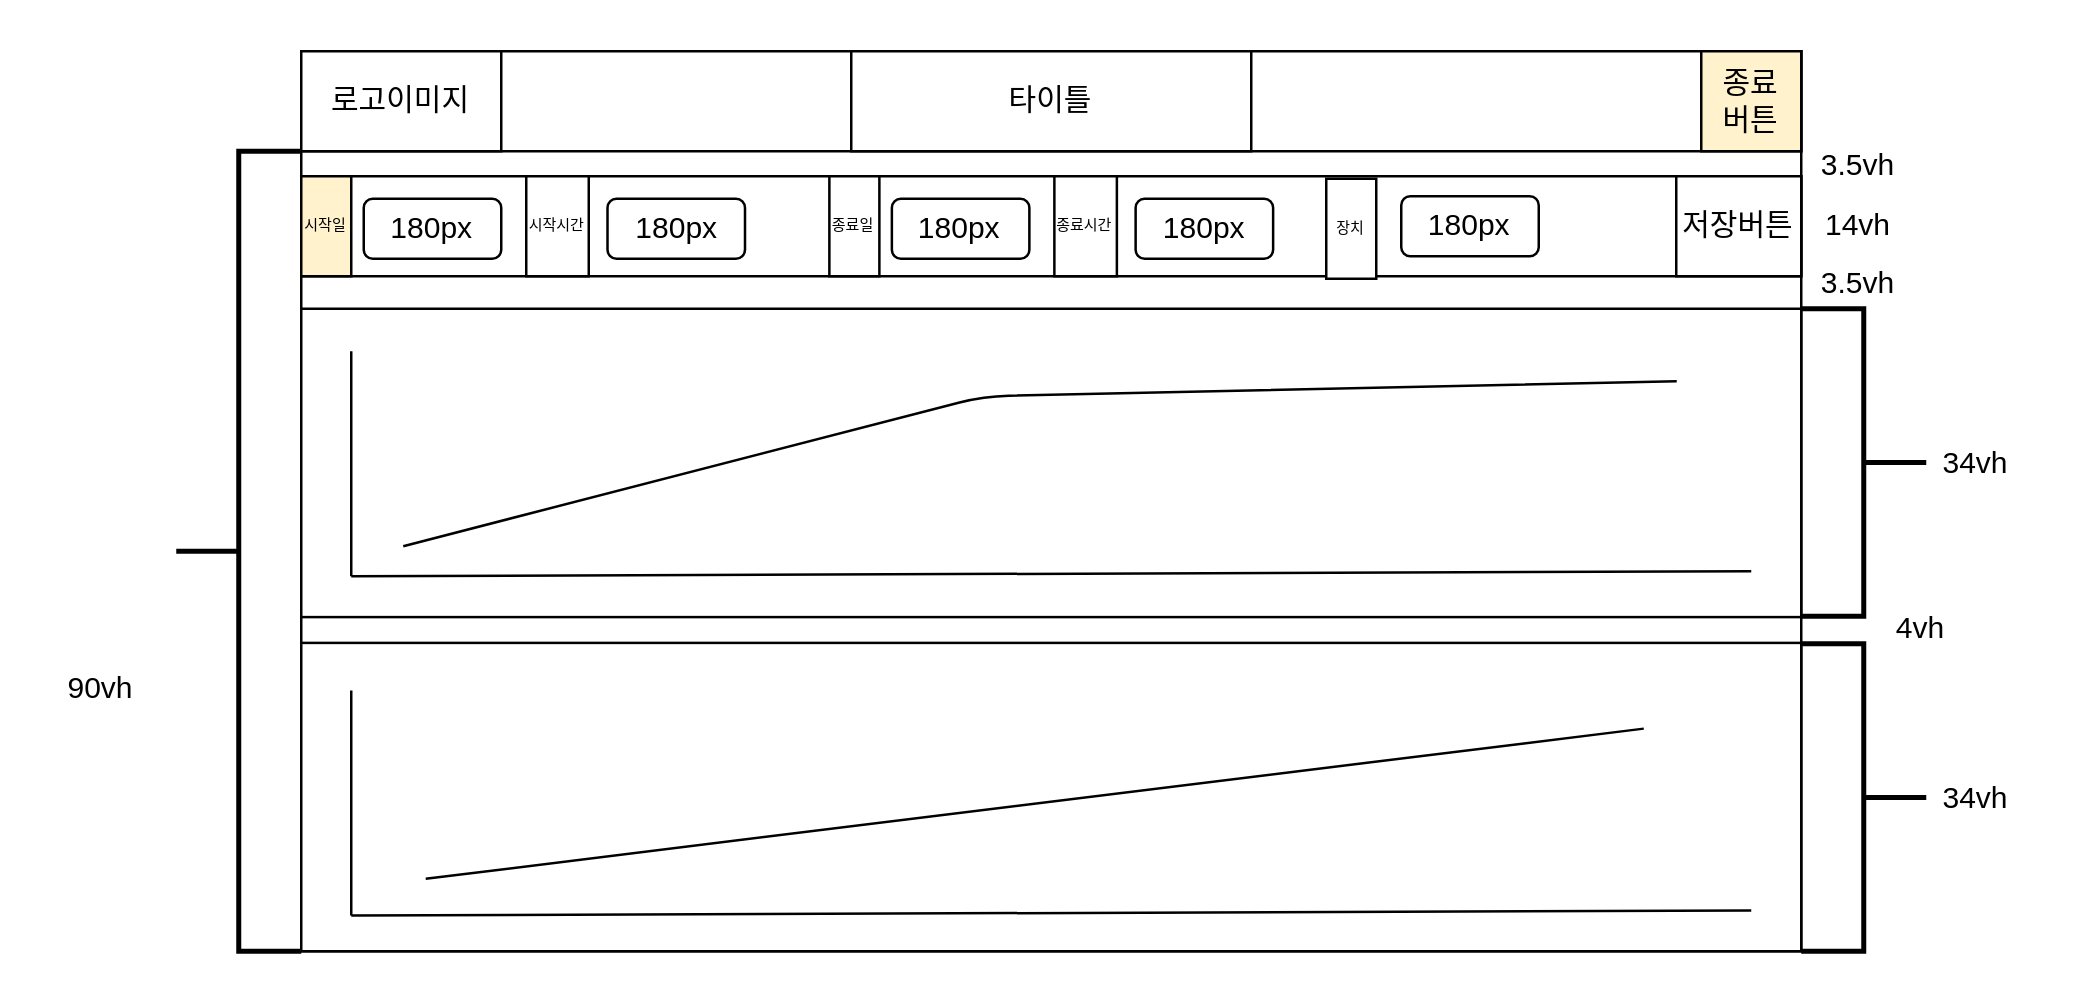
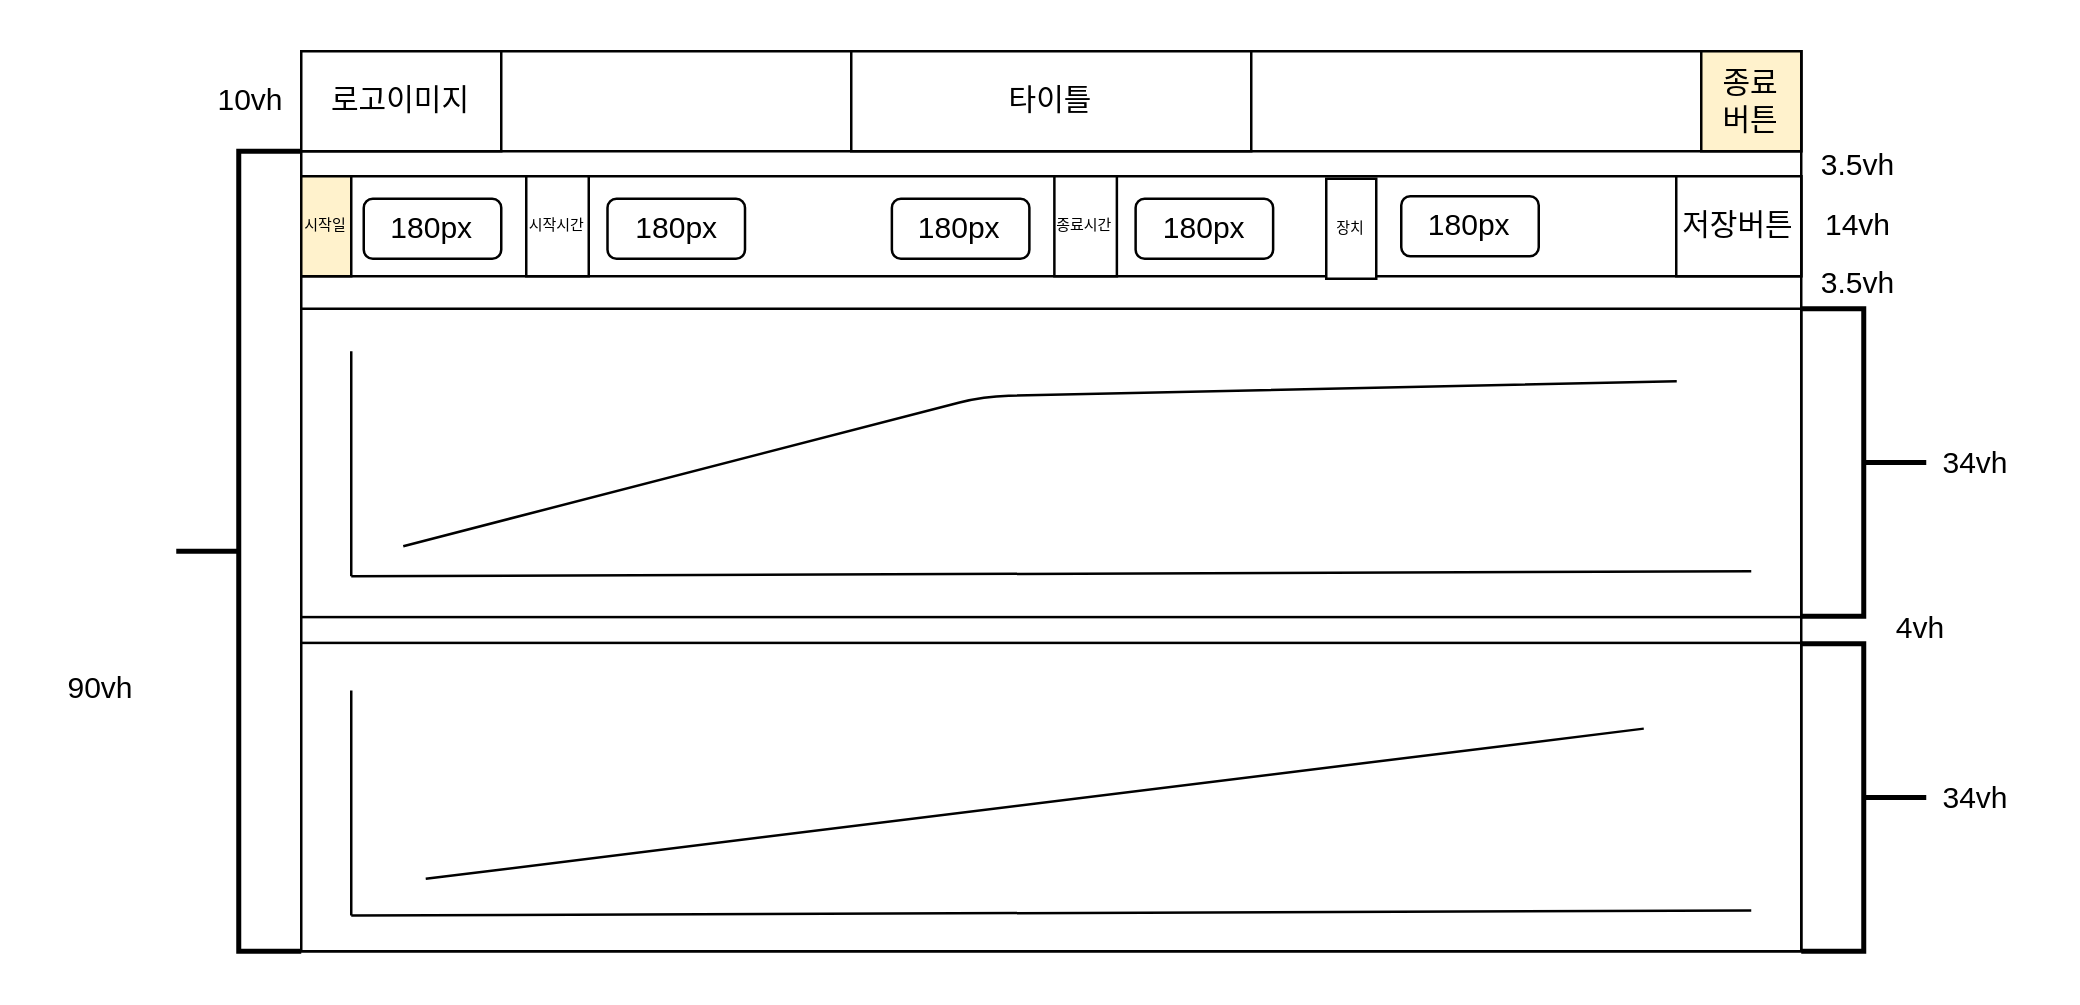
none -> (251, 101)
(854, 226) -> none
